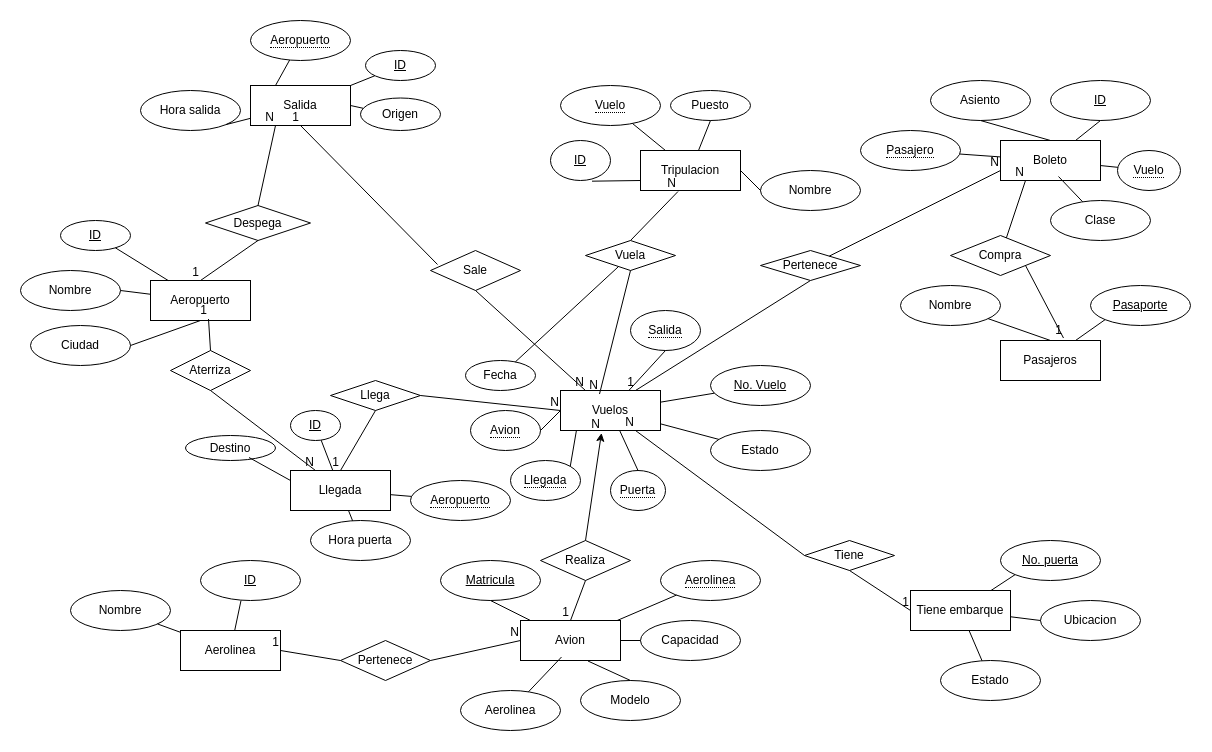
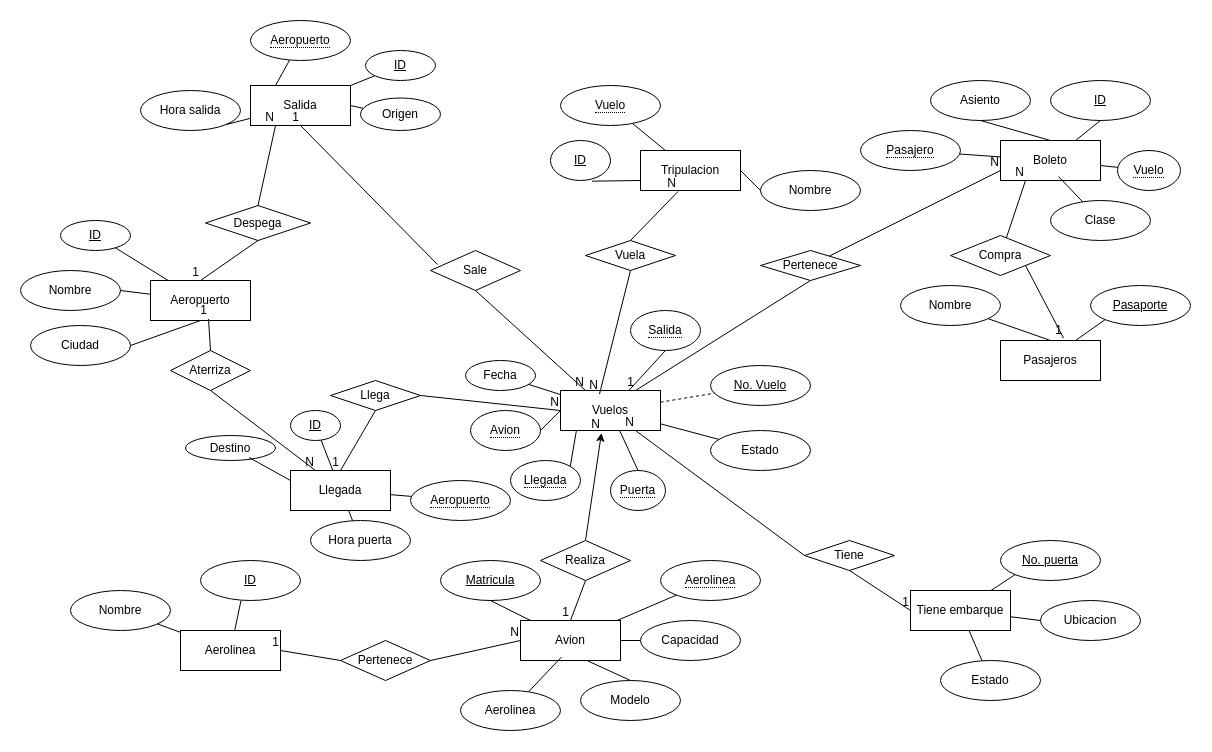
(711, 106) -> none
(705, 136) -> none
(567, 314) -> (544, 389)
(688, 398) -> (688, 398)
